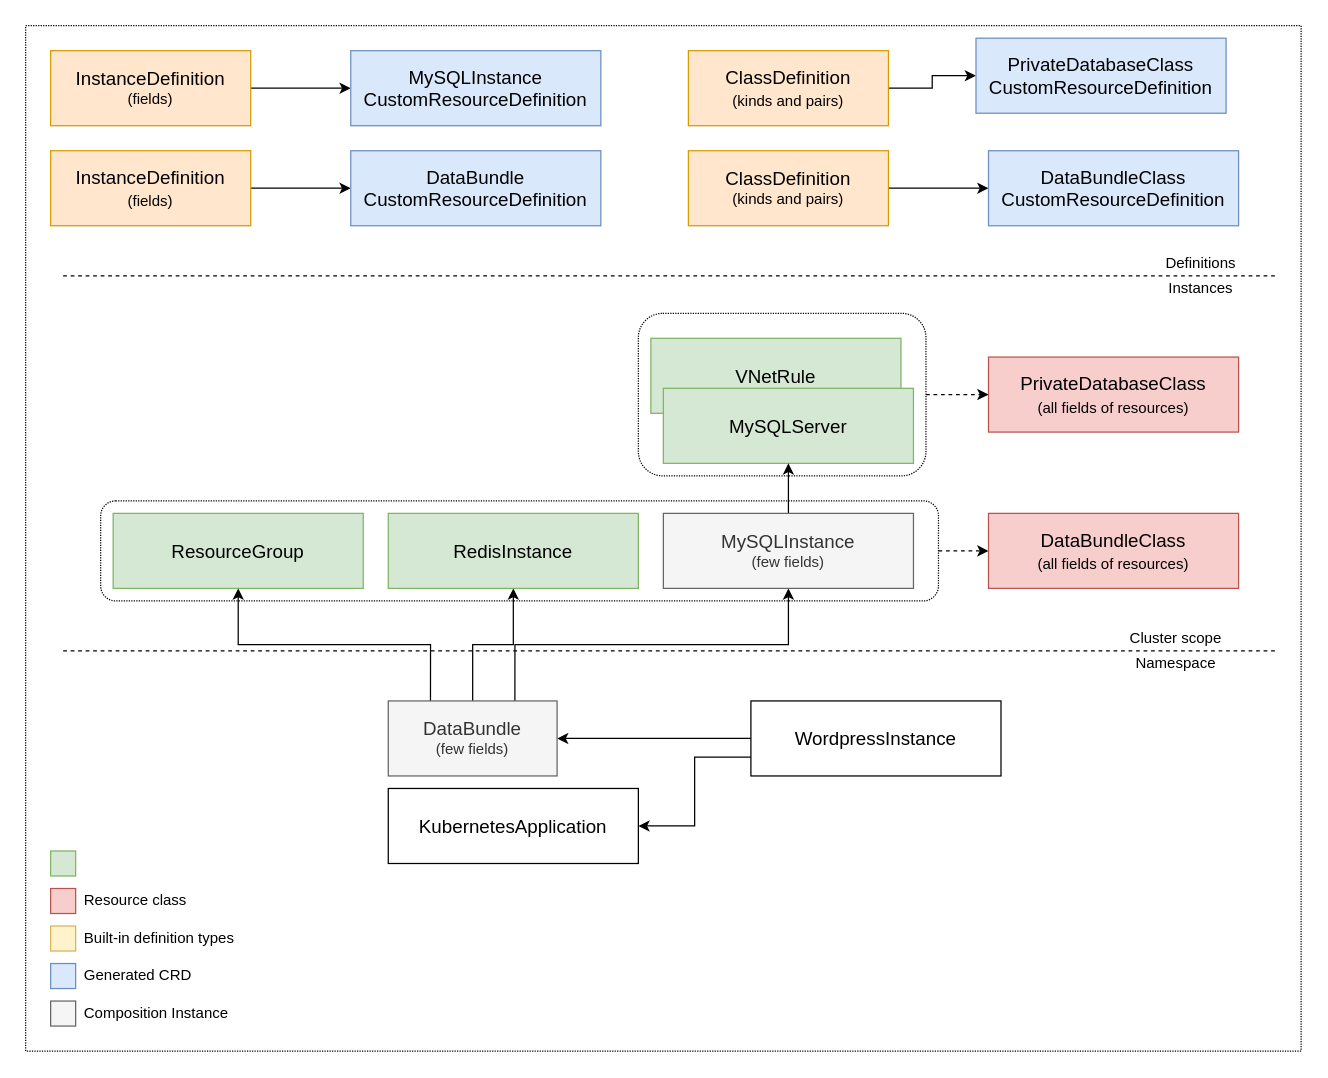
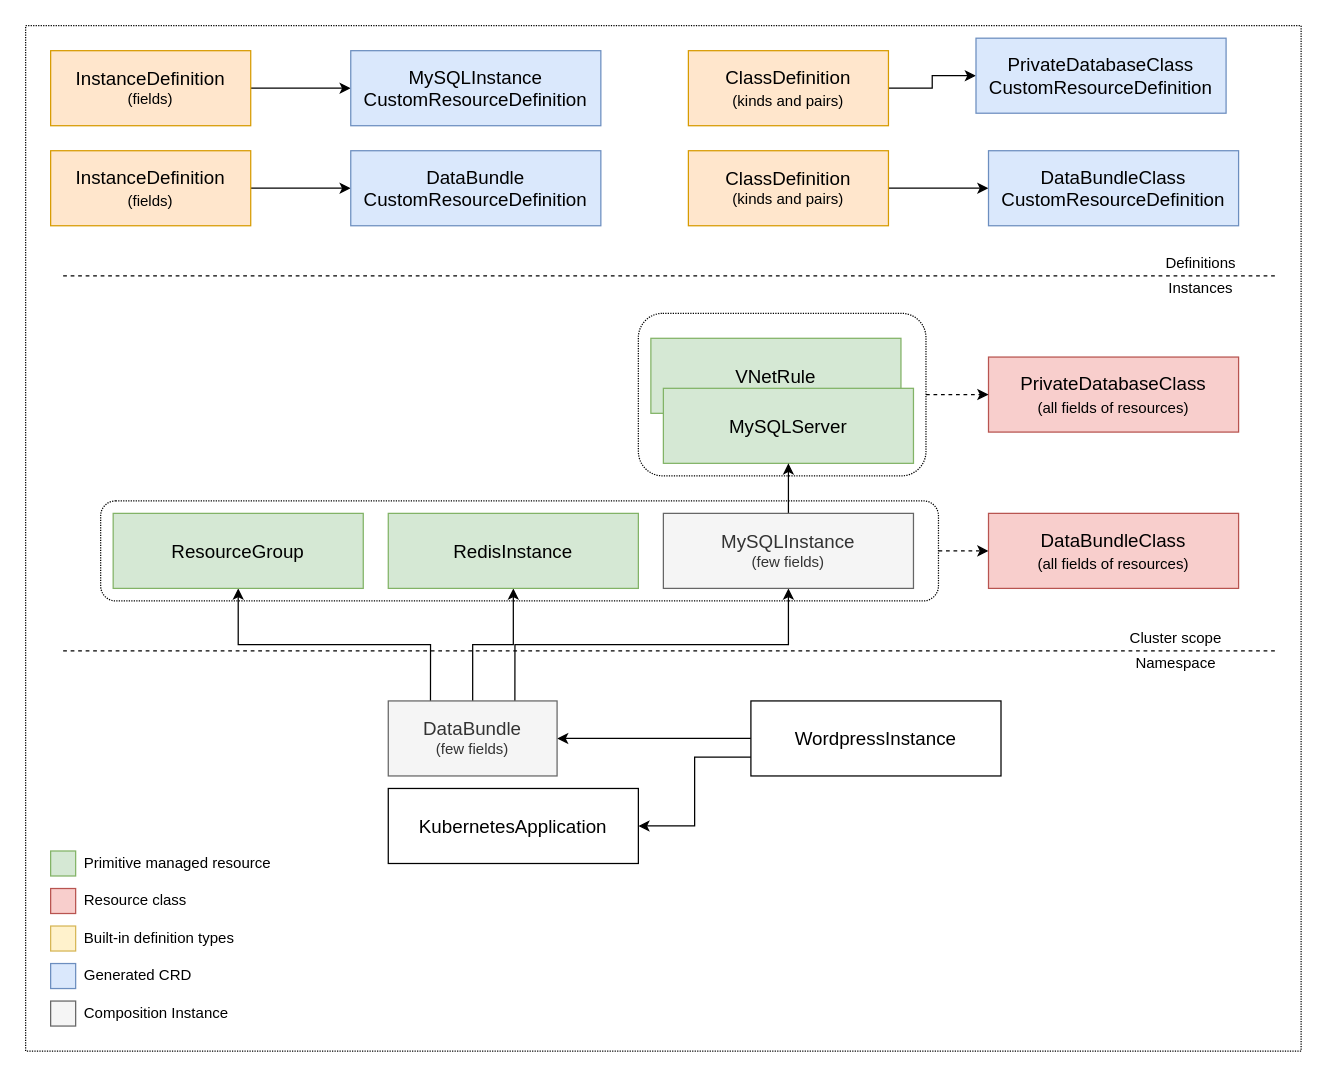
none -> (179, 863)
